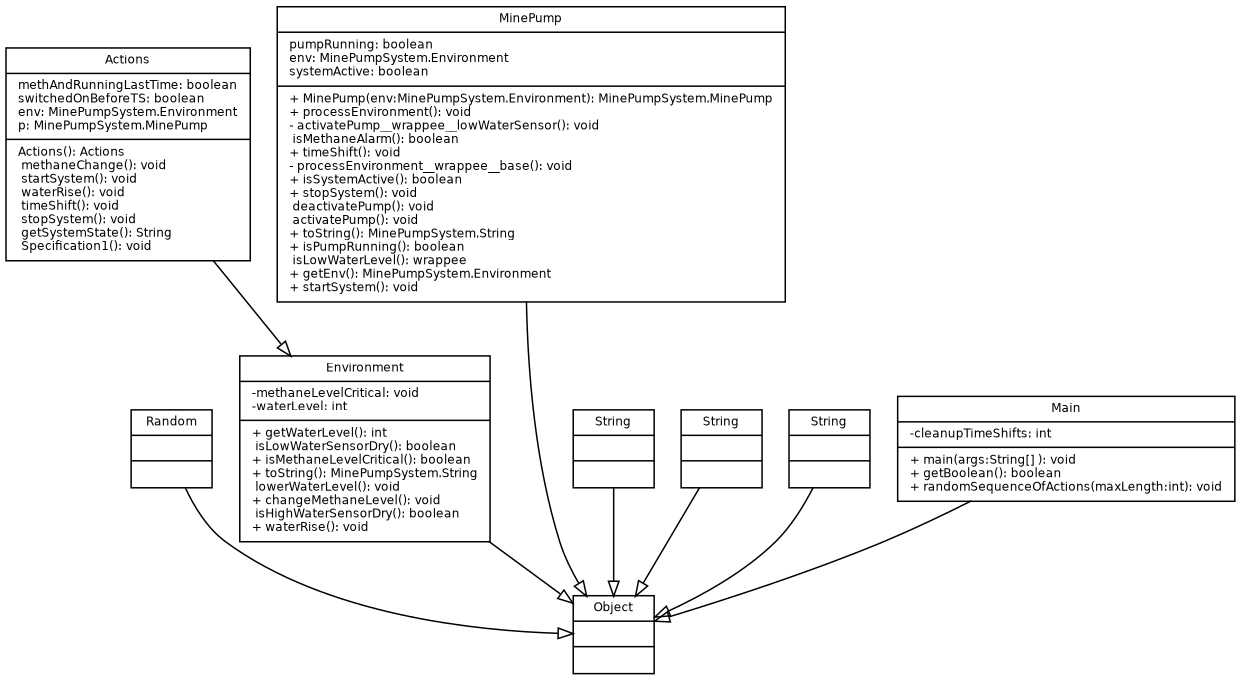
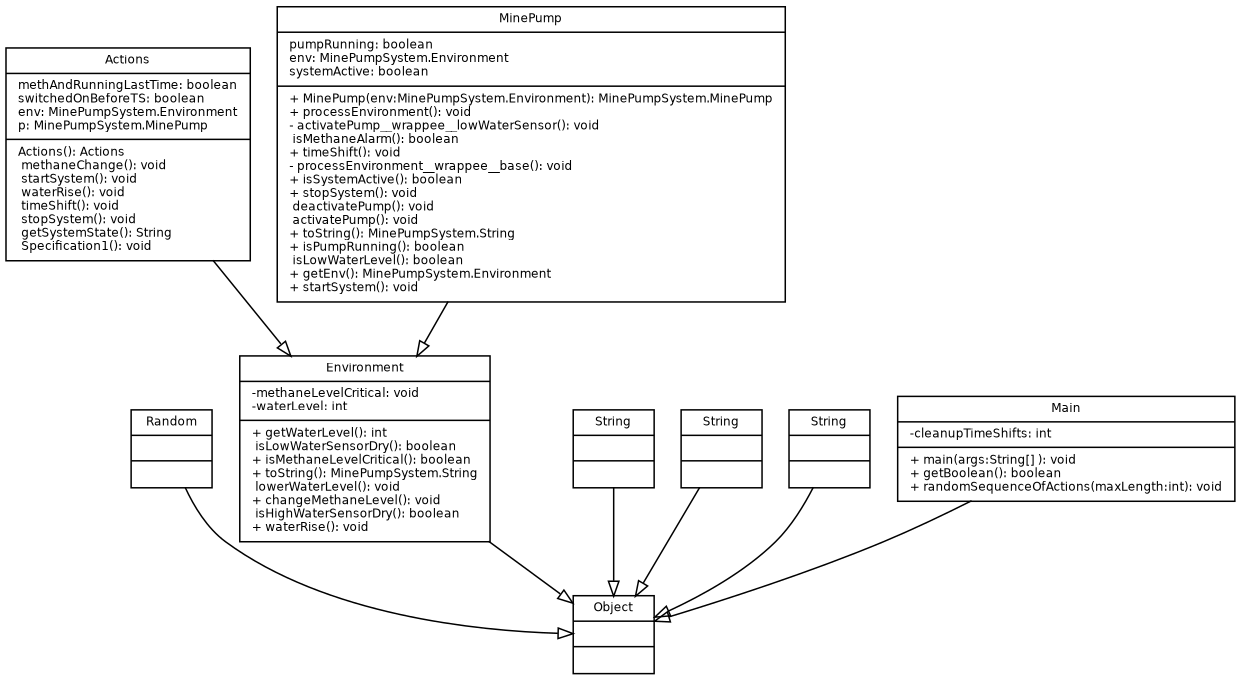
(378, 261) -> (377, 261)
(538, 445) -> (436, 322)
